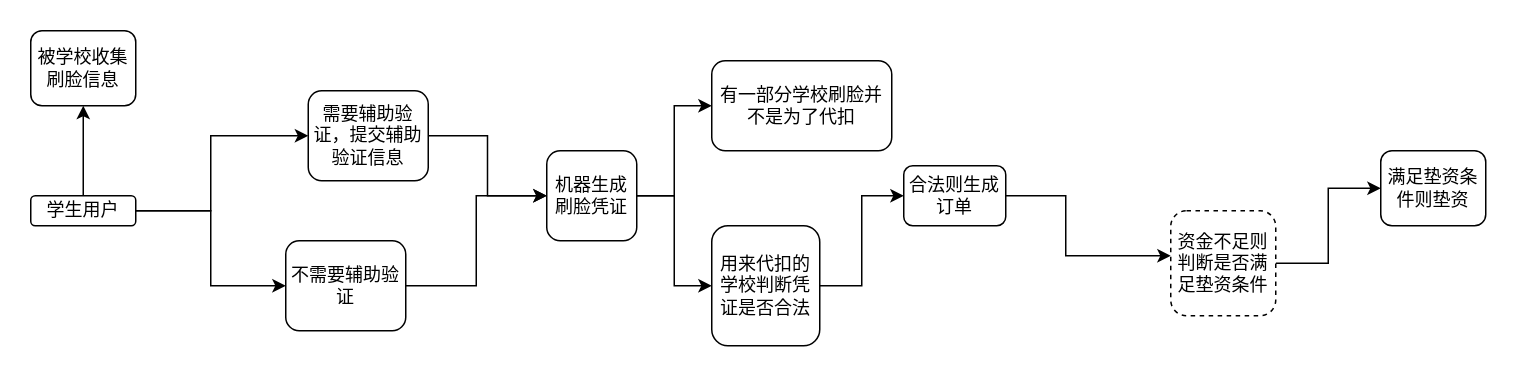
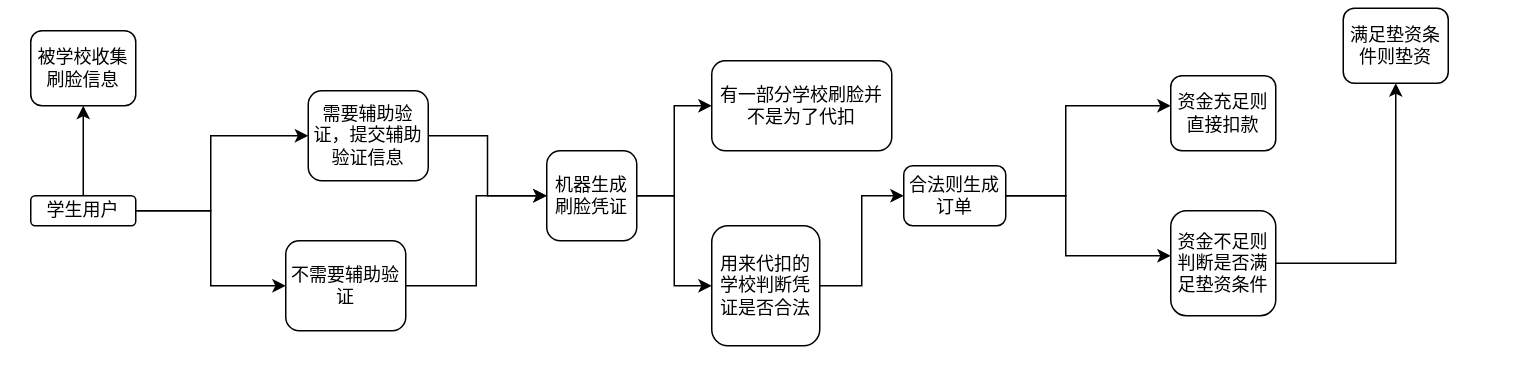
none -> (1069, 106)
none -> (1223, 113)
(1433, 188) -> (1396, 46)
(1223, 263) -> (1223, 263)
